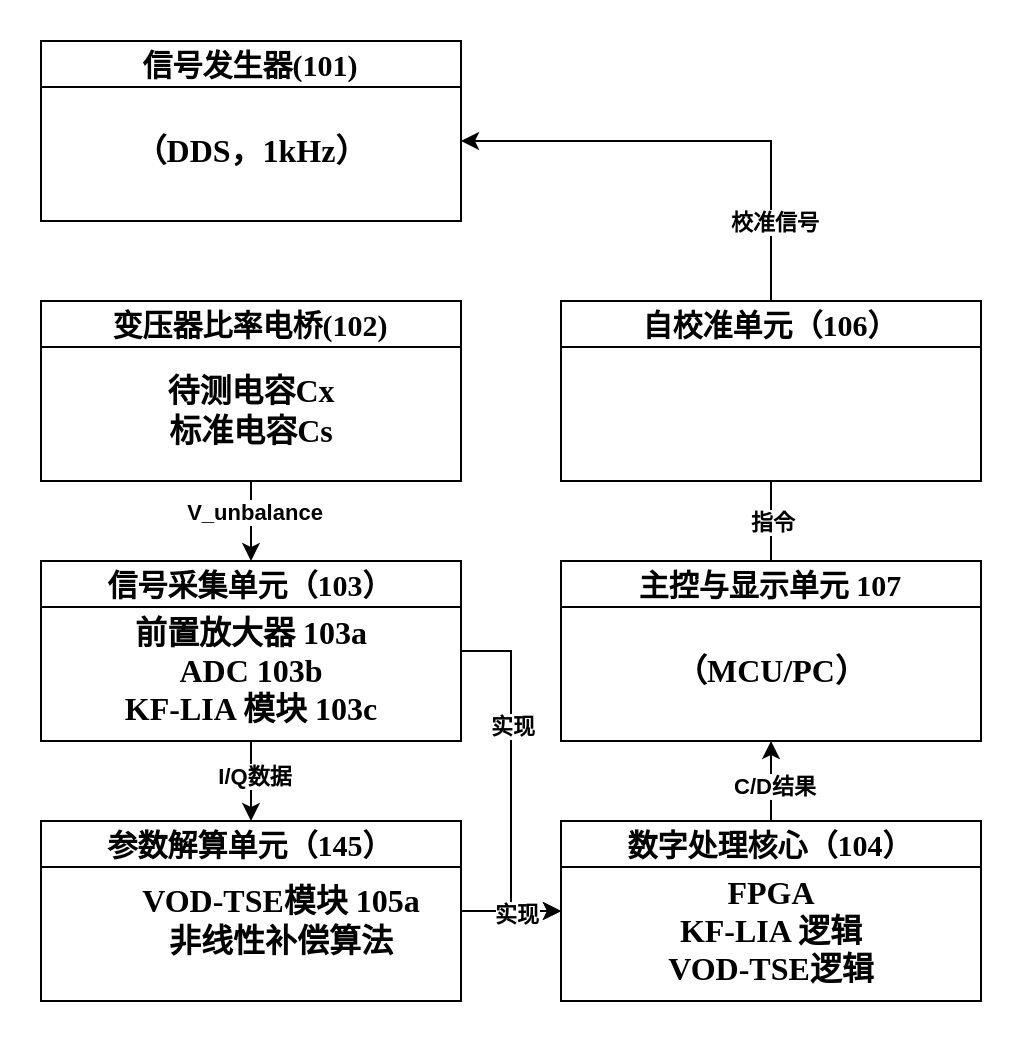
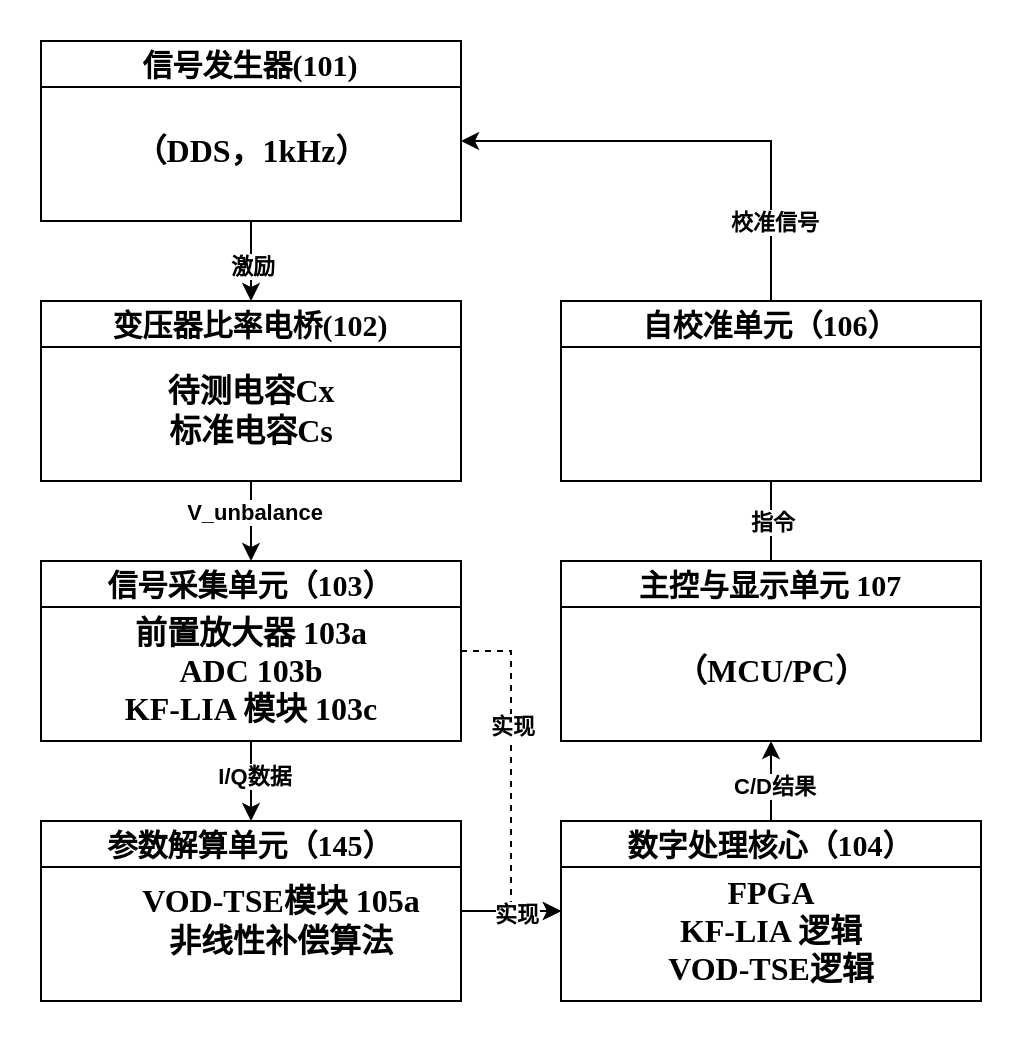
none -> (251, 255)
(511, 821) -> (511, 821)
